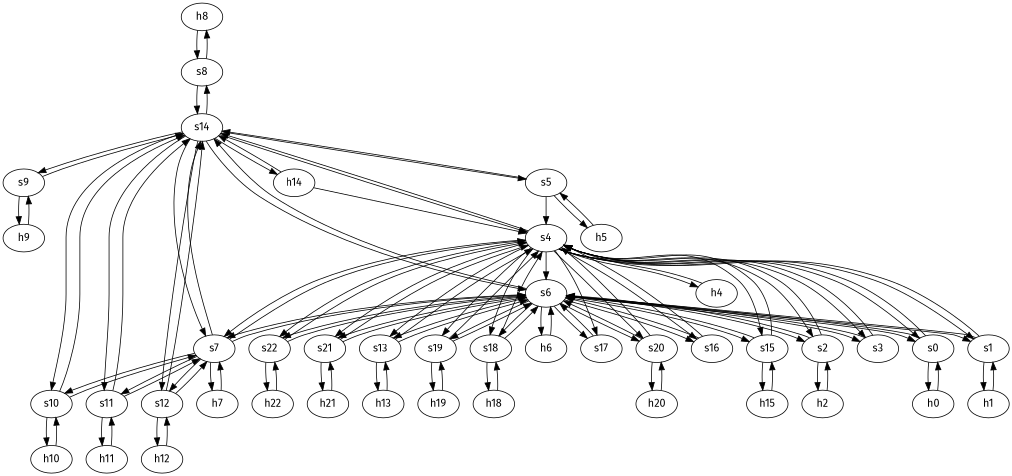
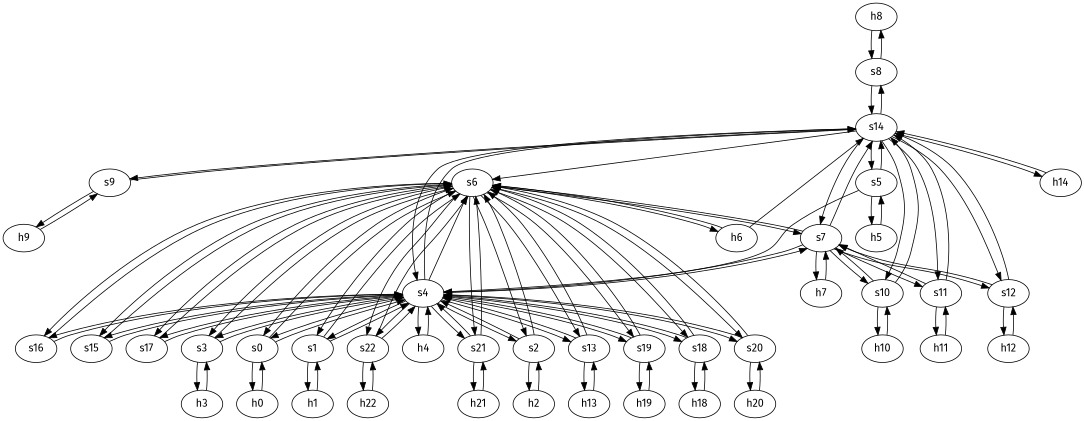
(416, 210) -> (278, 312)
(361, 240) -> (804, 185)
none -> (202, 404)
(767, 404) -> none
